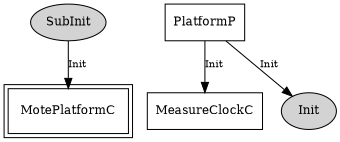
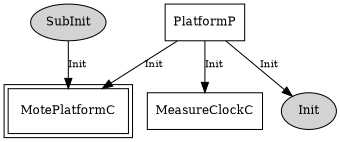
none -> (144, 62)
